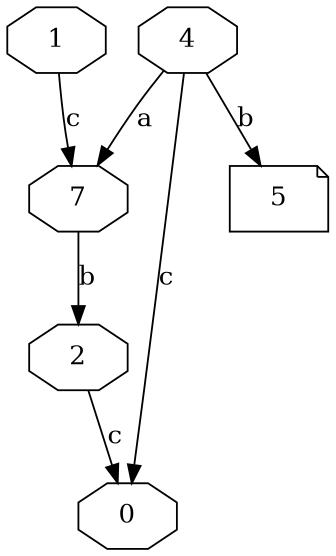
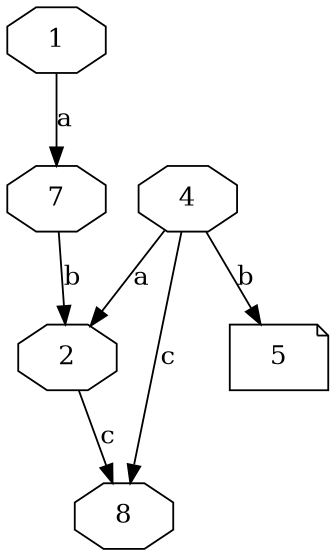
(134, 109) -> (133, 271)
(73, 119) -> (65, 119)
(128, 516) -> (124, 516)
